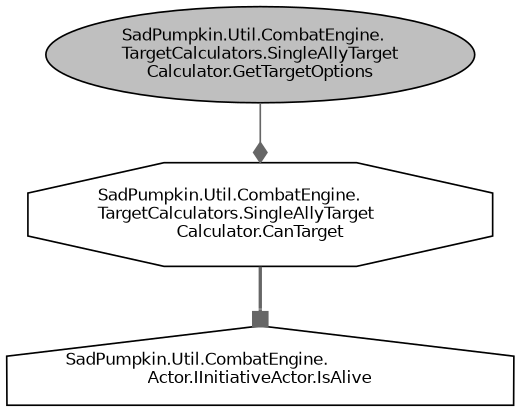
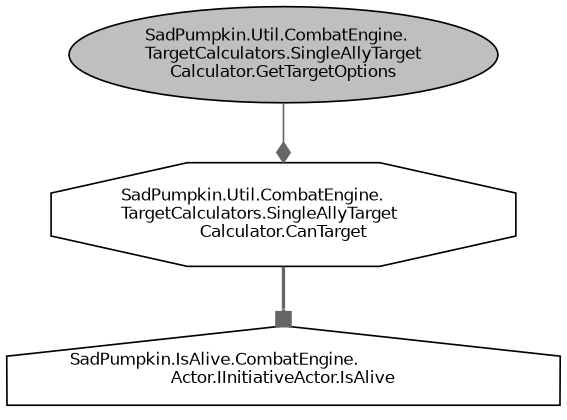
(260, 370) -> (283, 370)
